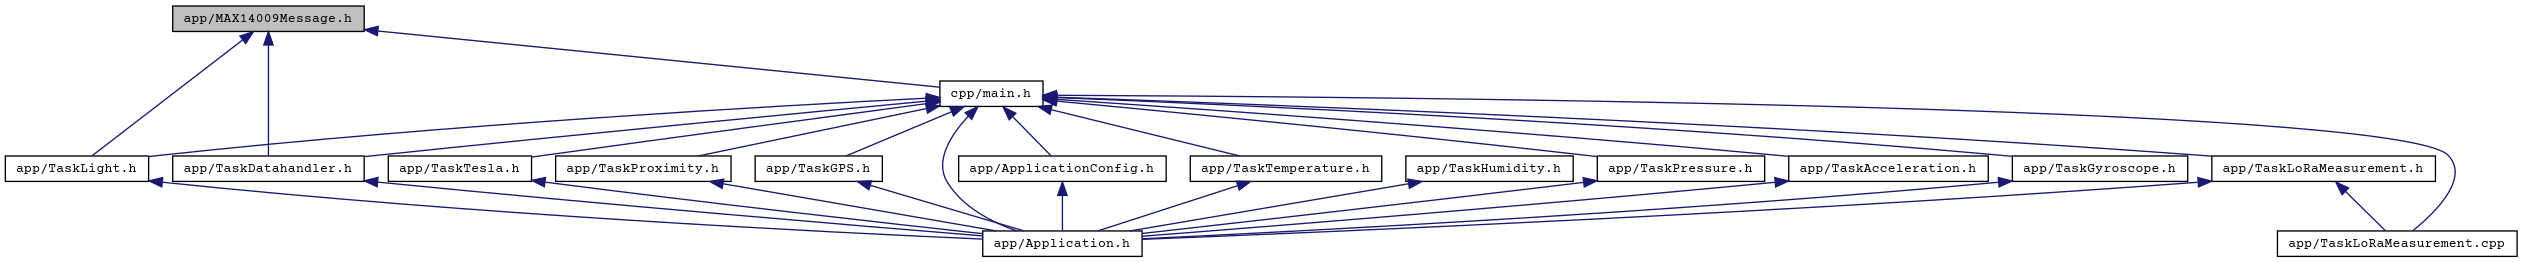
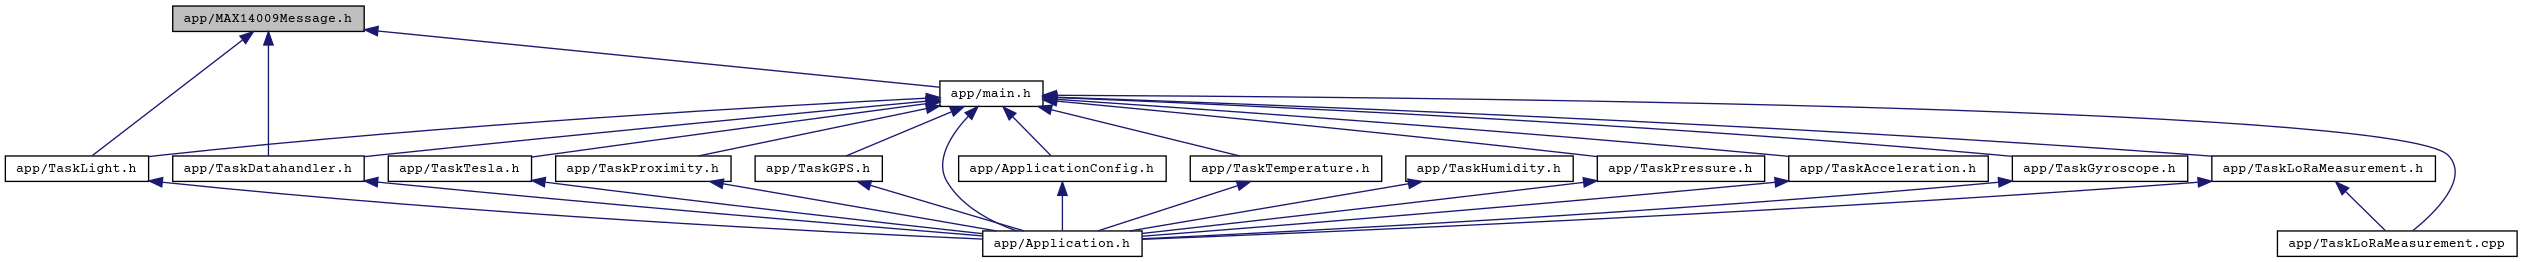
(991, 94) -> (991, 94)
